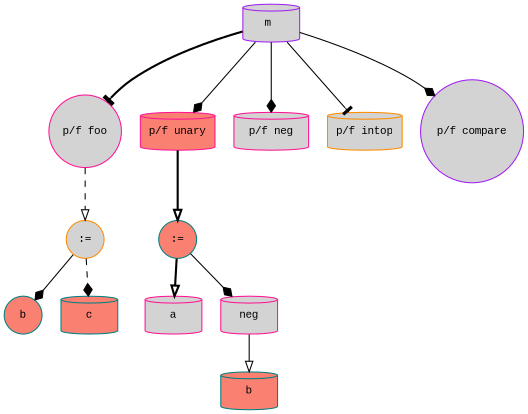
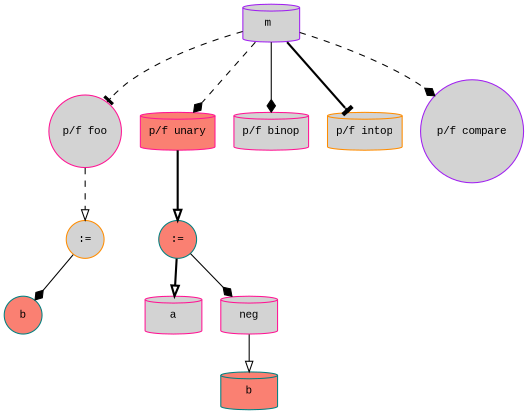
(364, 56) -> (364, 56)
(173, 57) -> (173, 57)
(229, 72) -> (229, 72)
(316, 75) -> (316, 75)
(271, 131) -> (271, 131)
(89, 315) -> none
